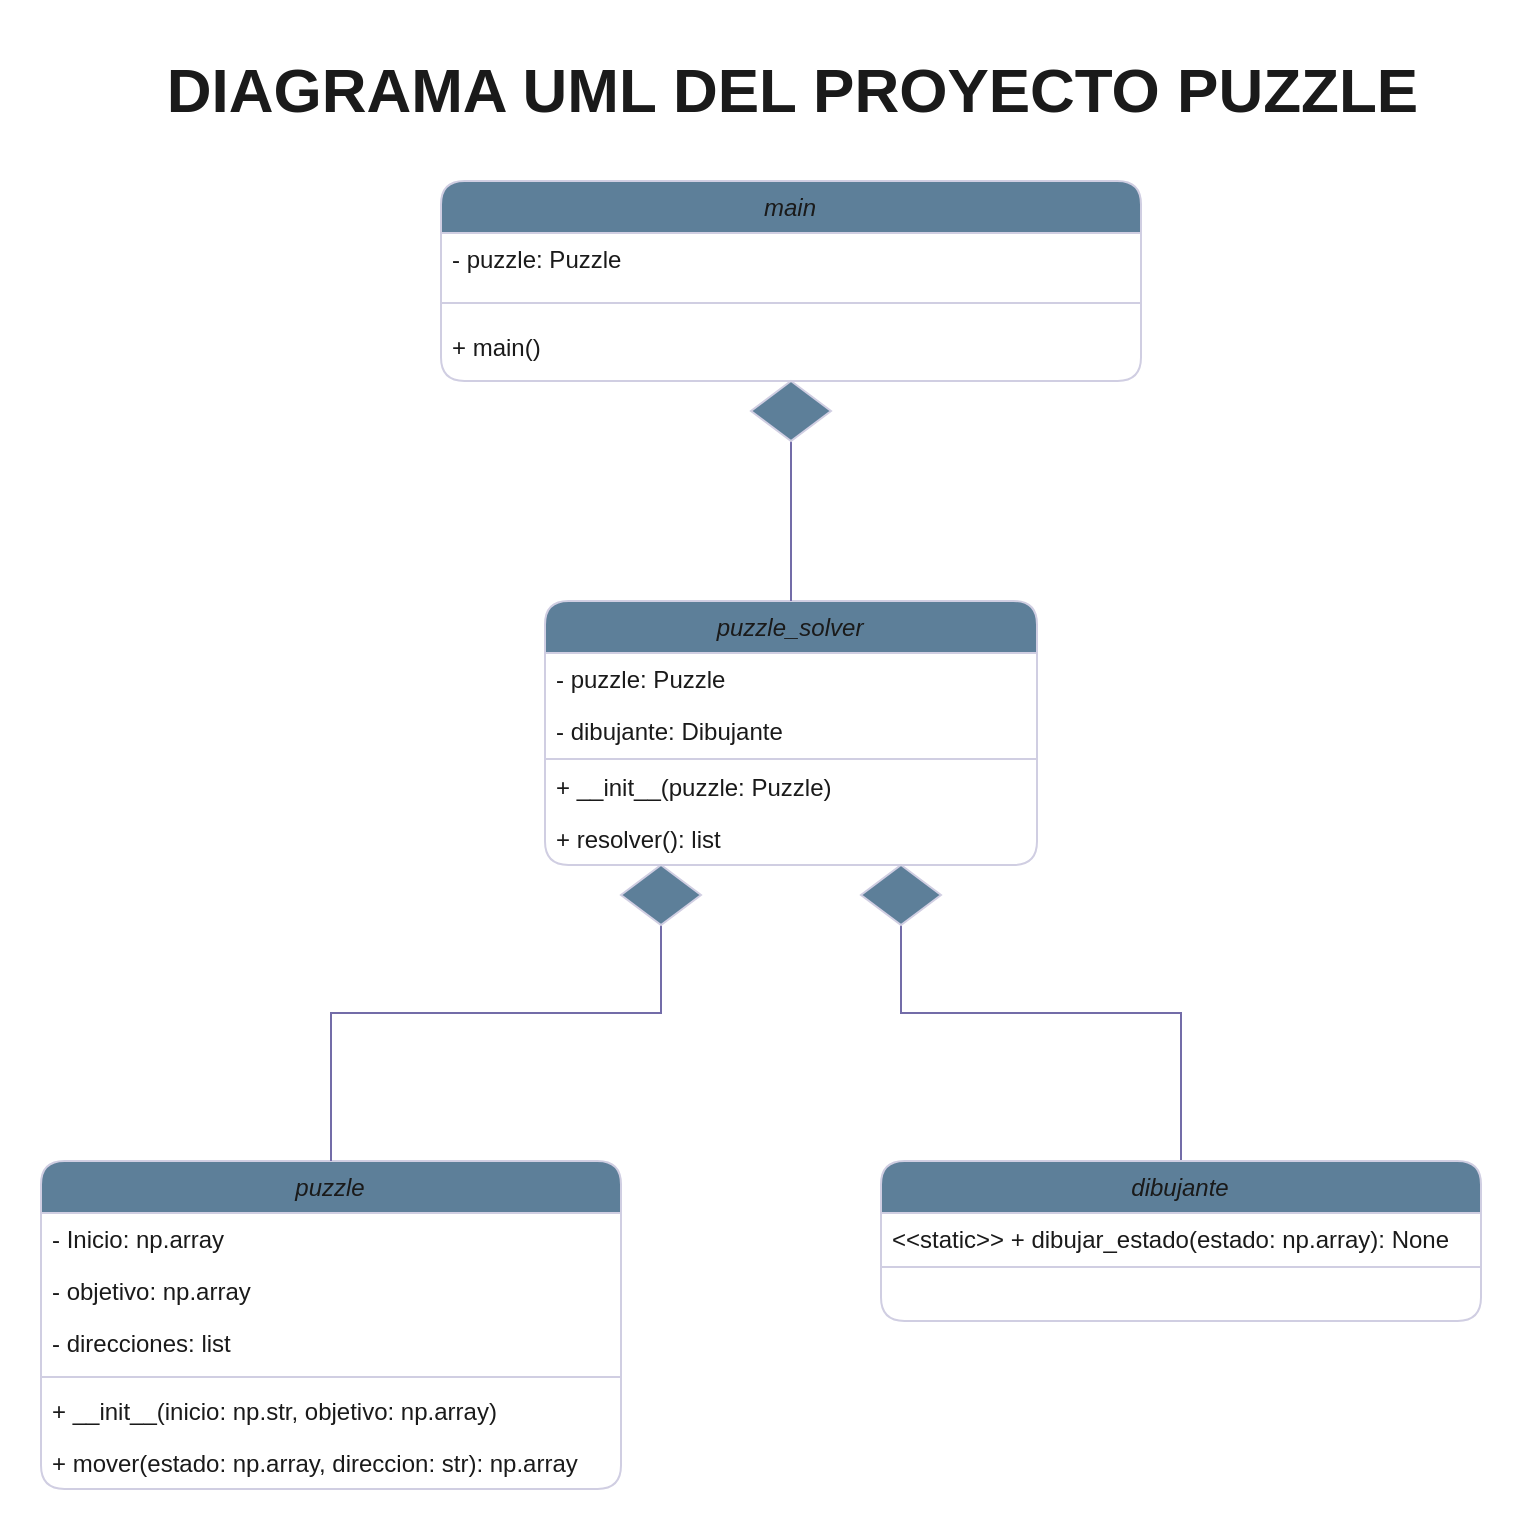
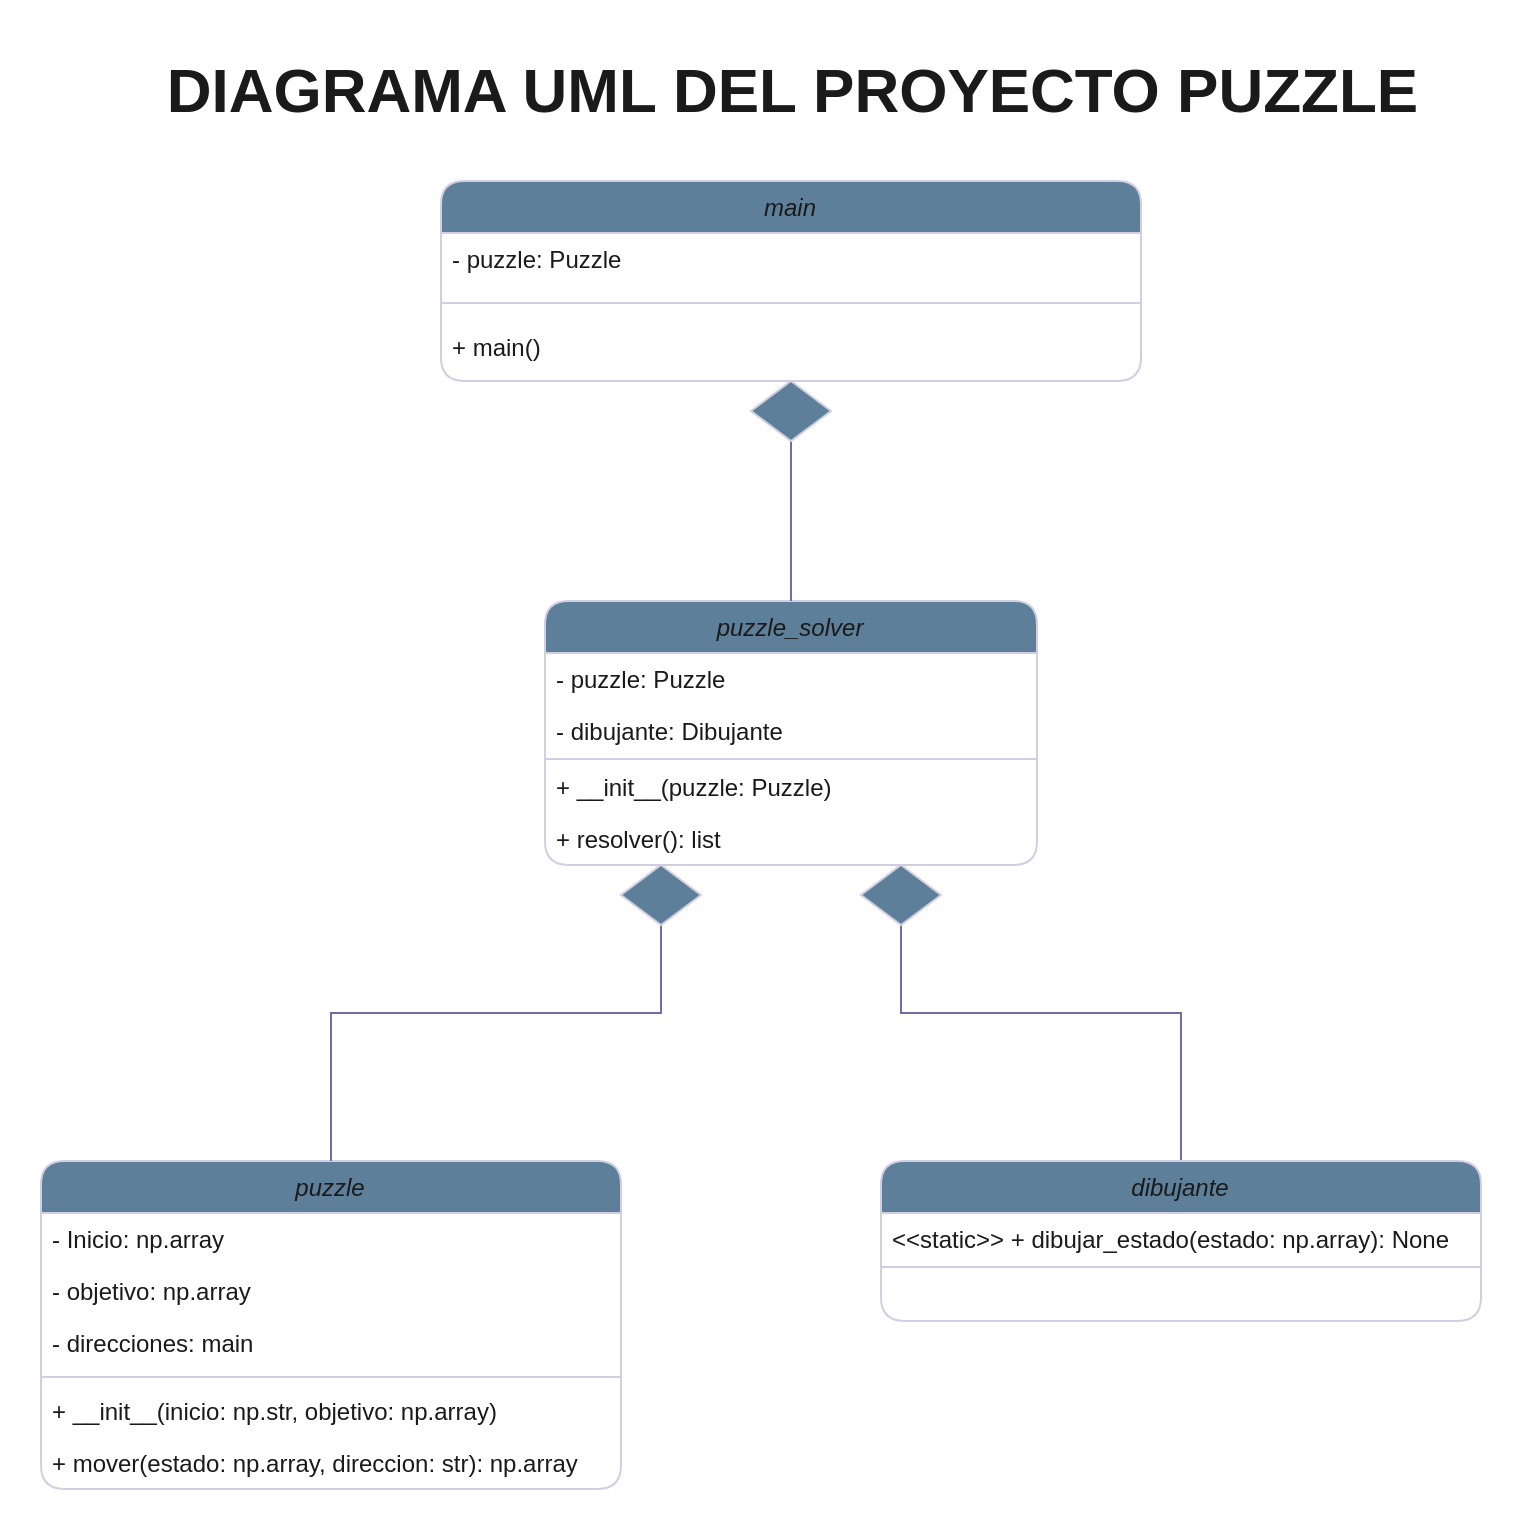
(158, 1344) -> (161, 1344)
